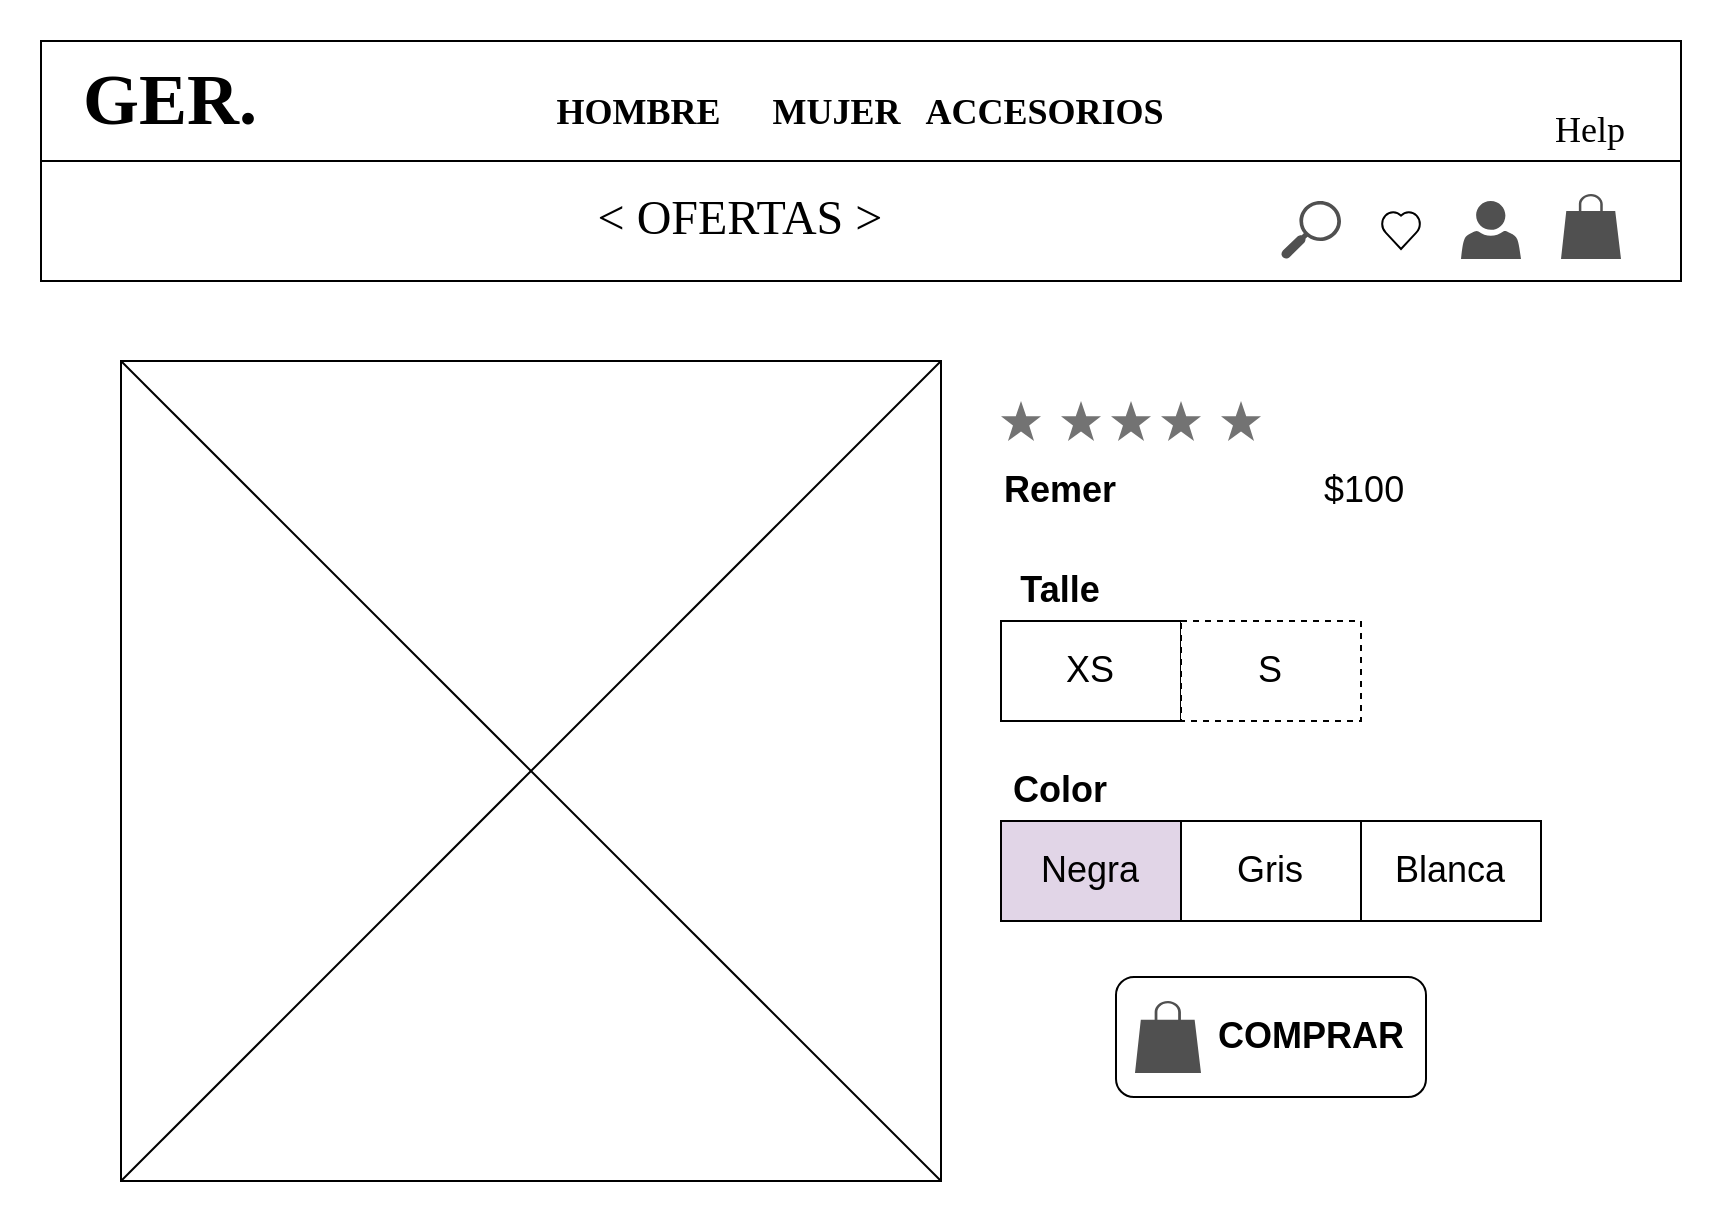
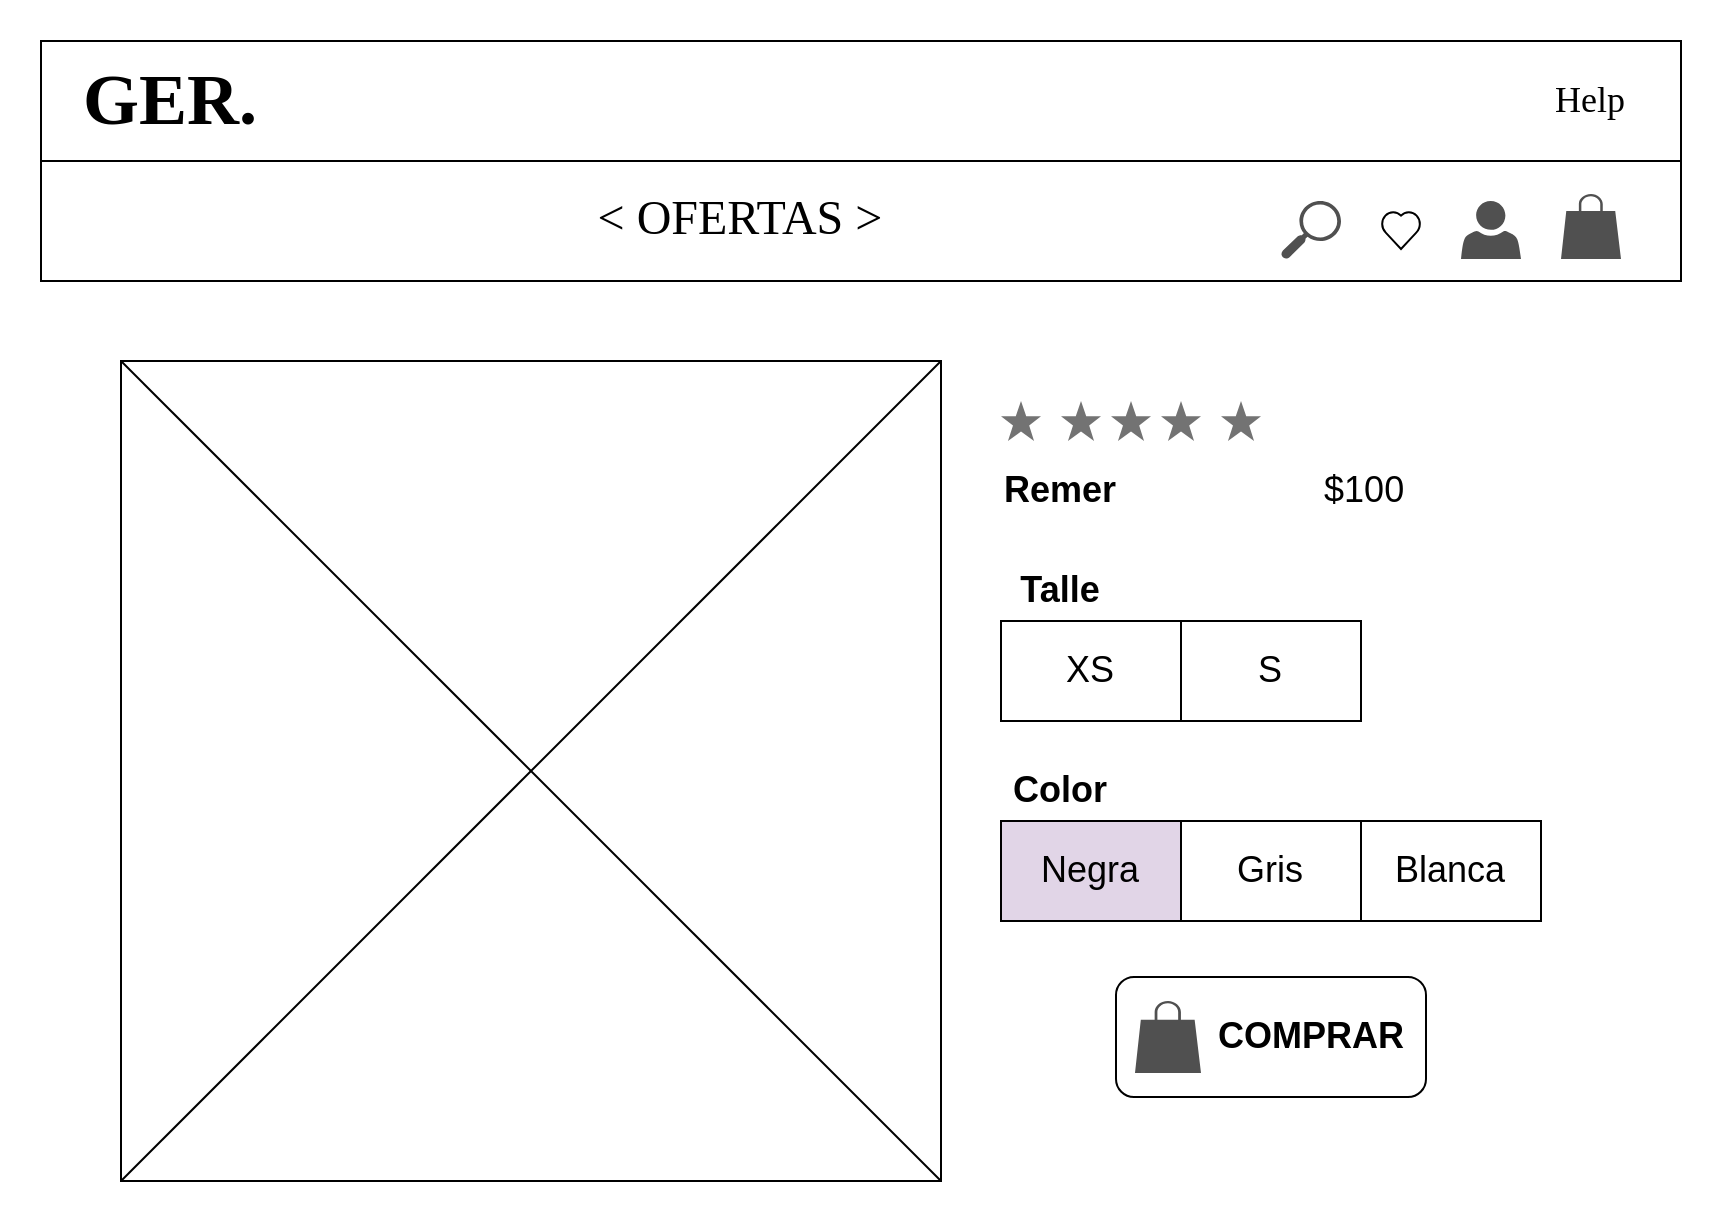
(861, 101) -> none
(1591, 131) -> (1591, 101)
(1271, 671) -> (1271, 671)
